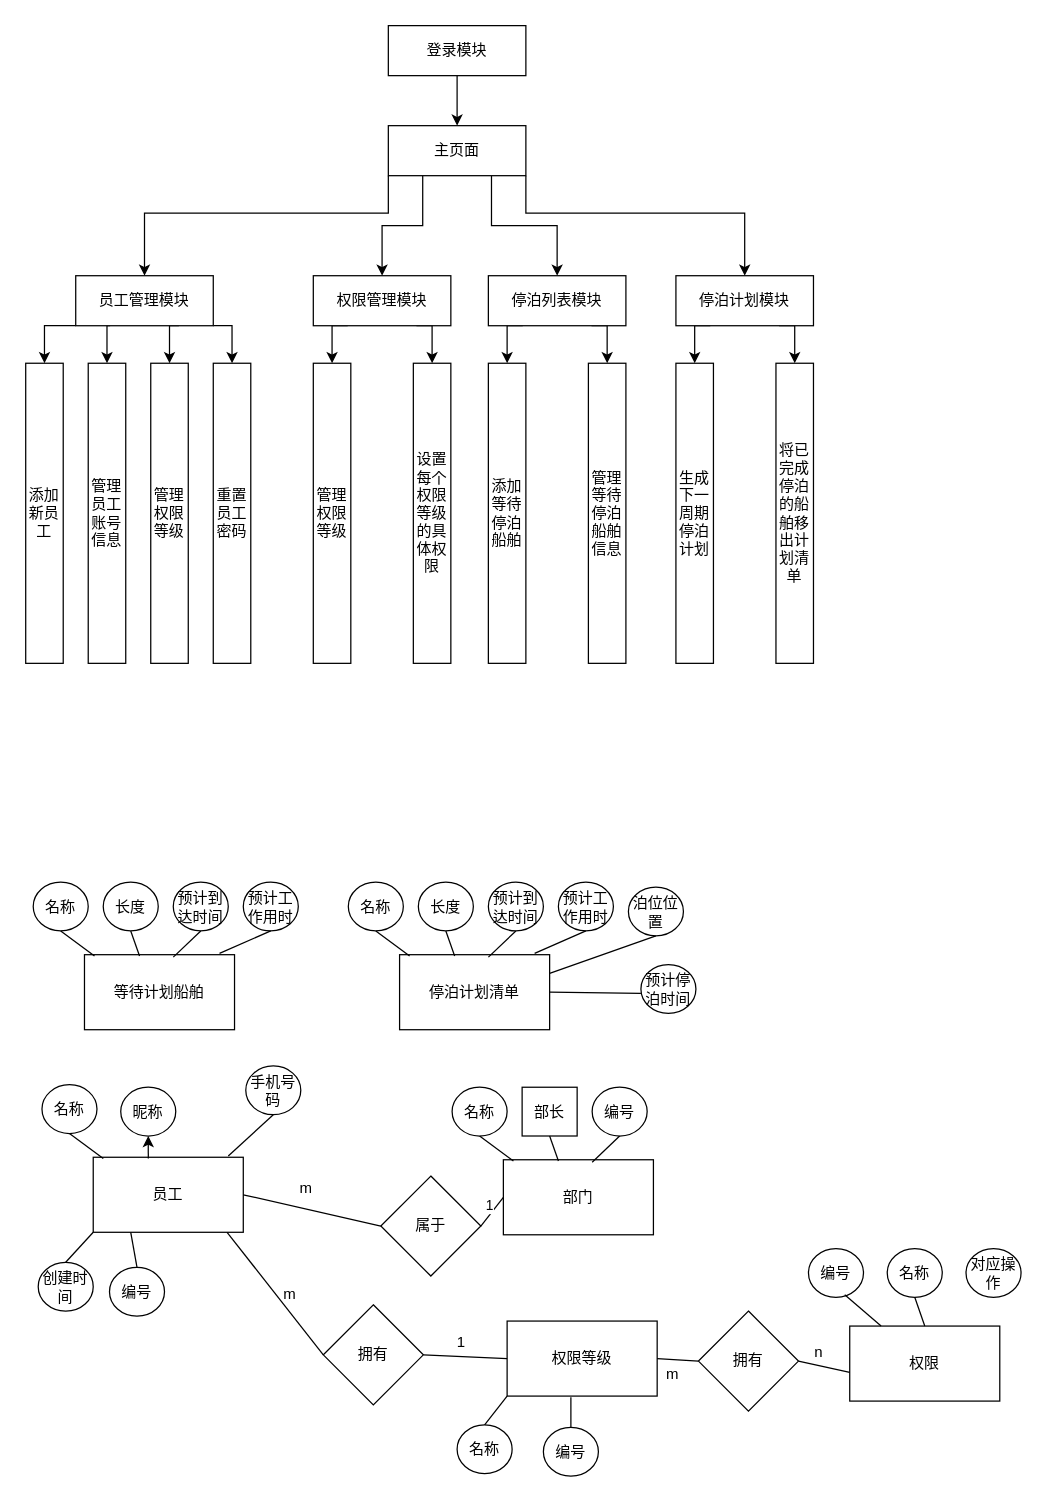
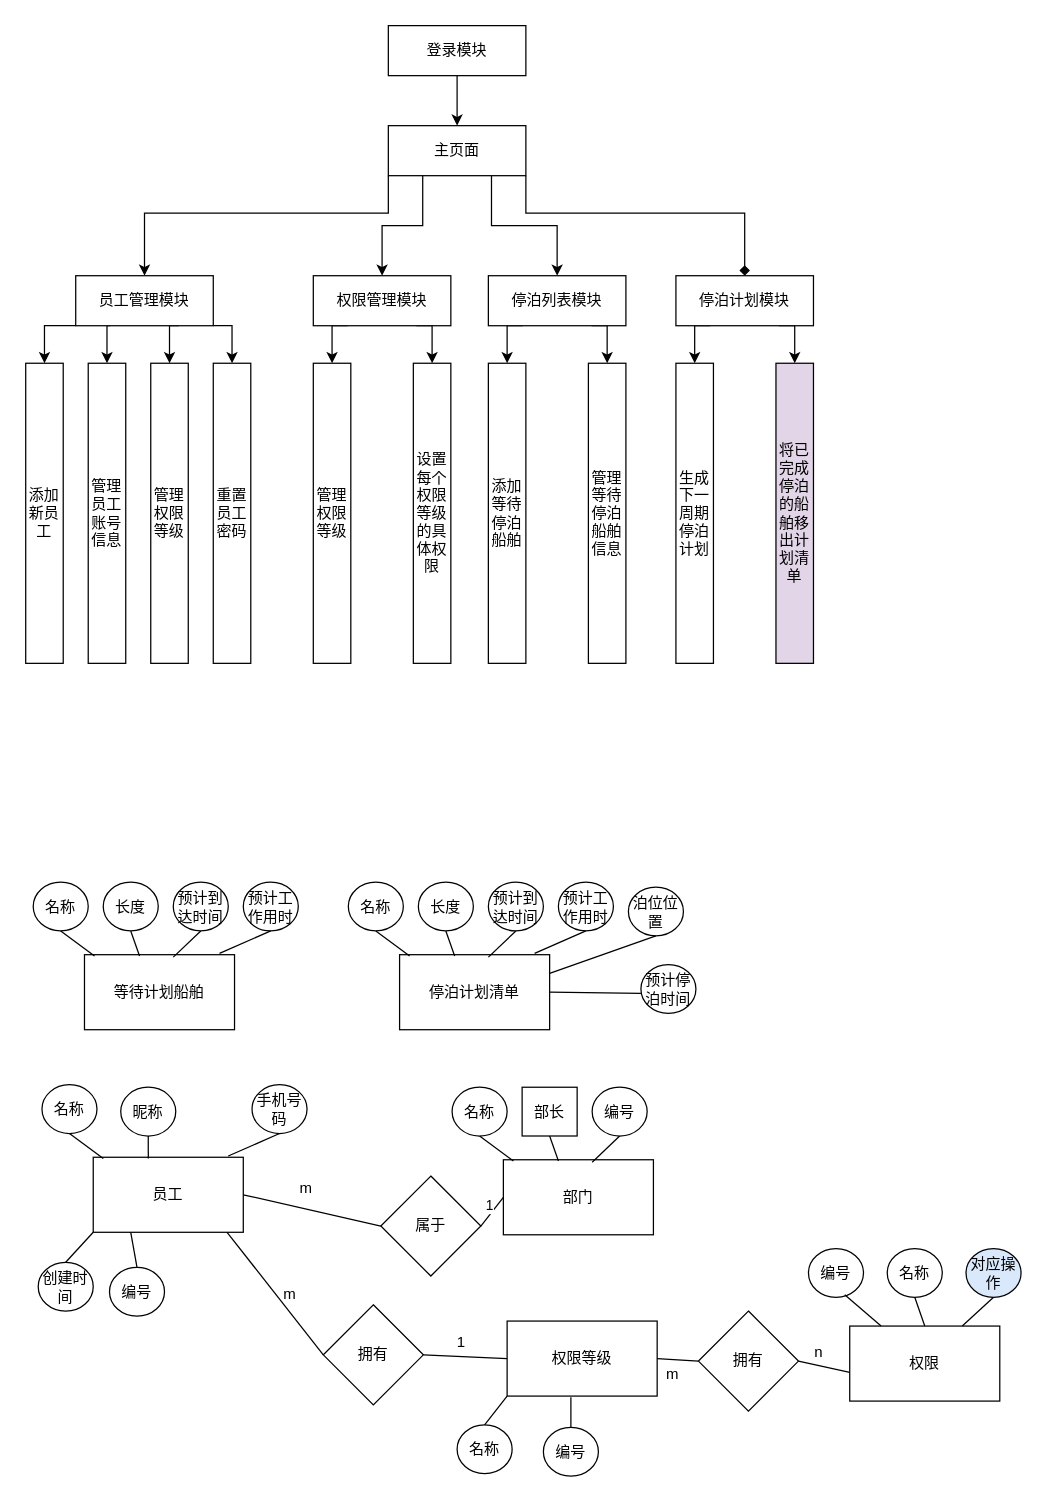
(744, 266) -> (744, 265)
(794, 513) -> (794, 513)
(273, 1090) -> (279, 1109)
(148, 1146) -> (148, 1142)
(993, 1273) -> (993, 1273)
none -> (978, 1311)
